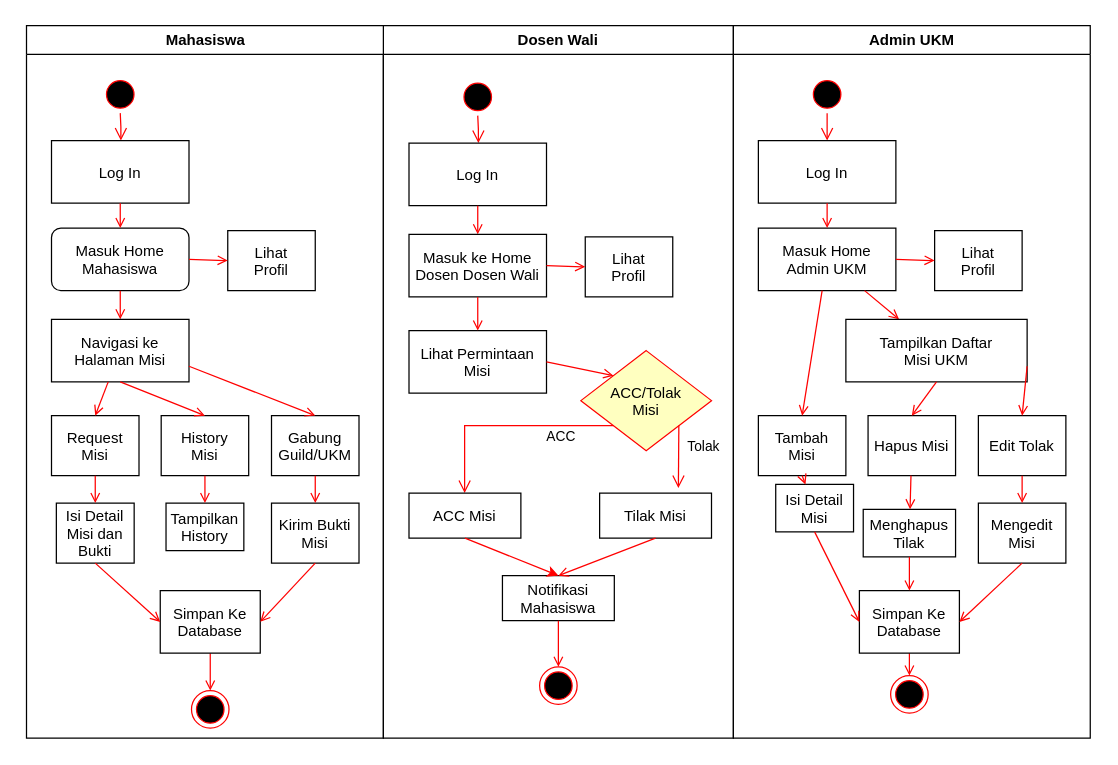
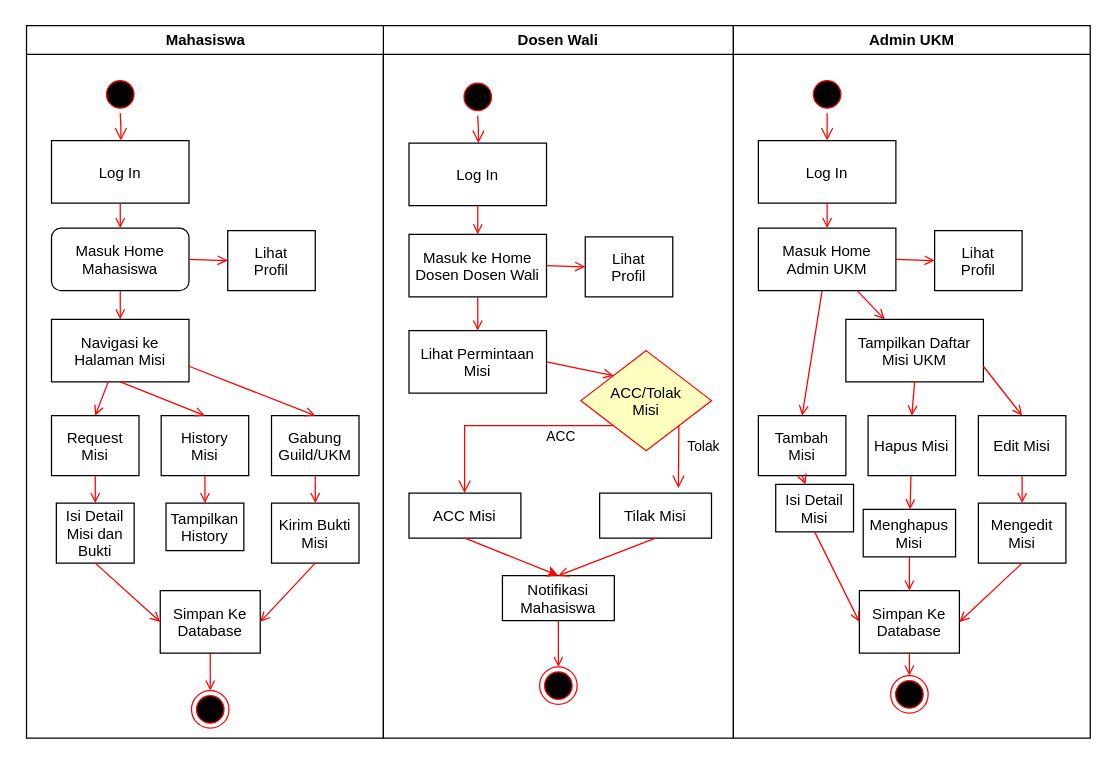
(936, 351) -> (914, 351)
(1021, 446) -> (1021, 446)
(909, 525) -> (909, 525)
